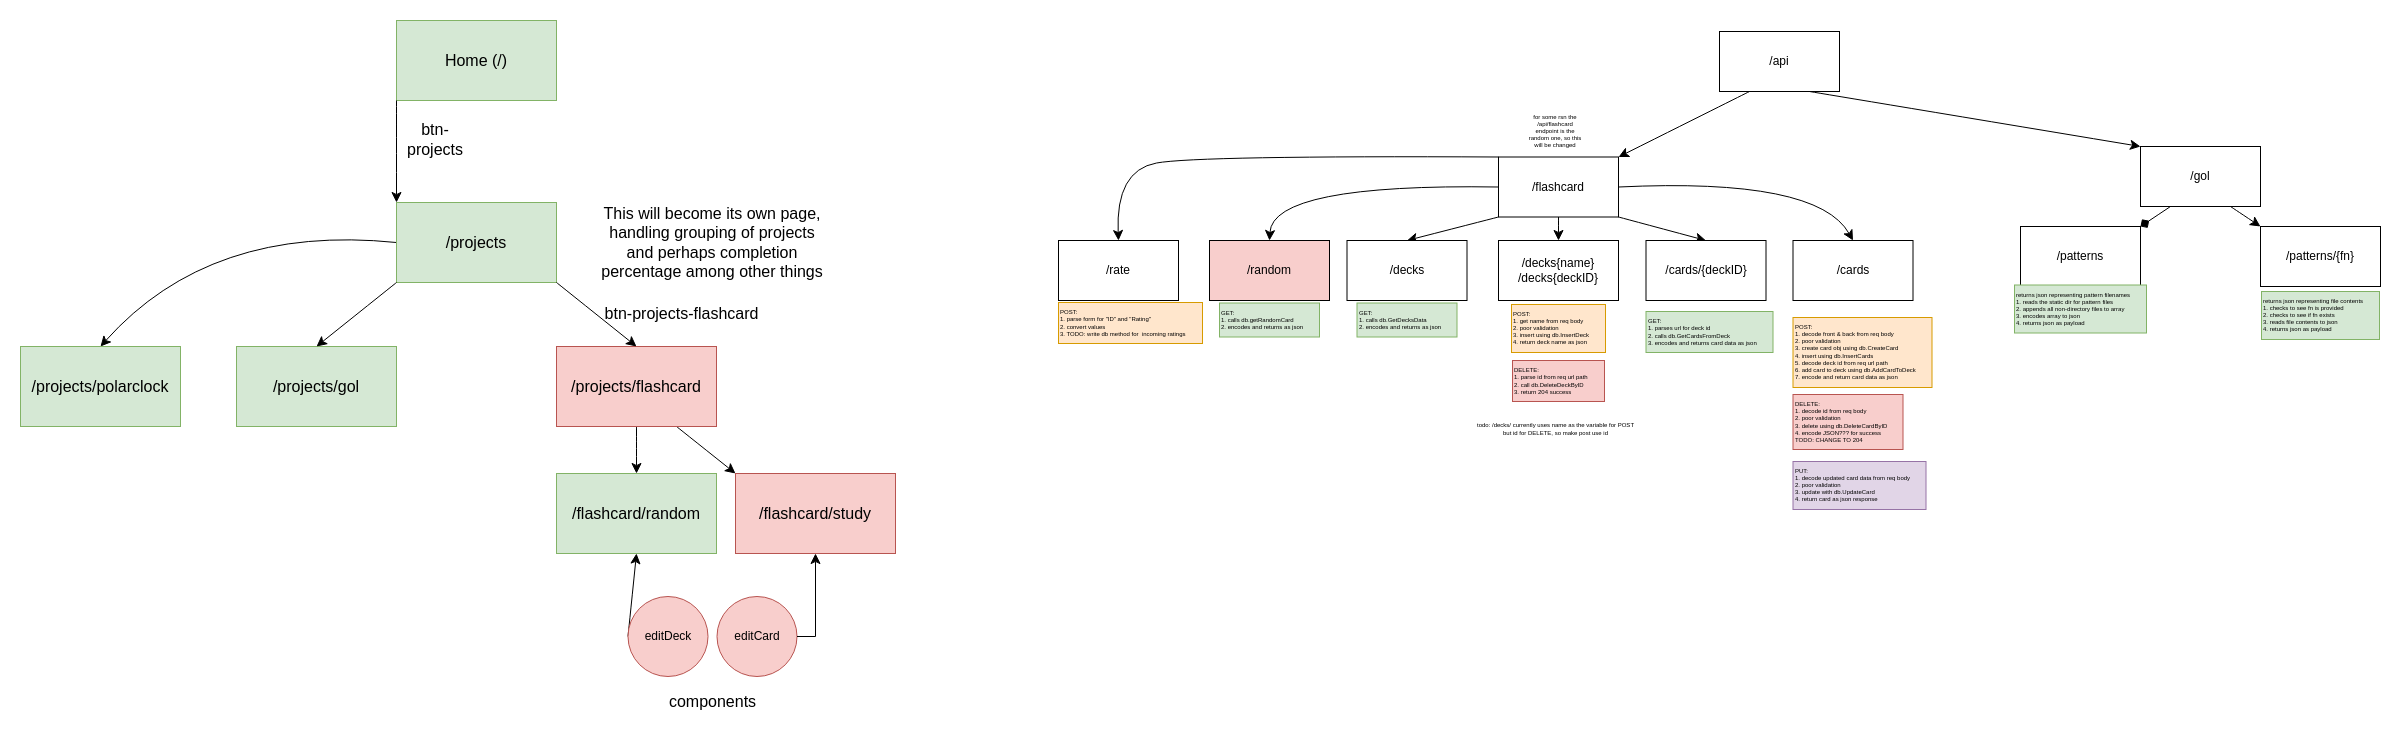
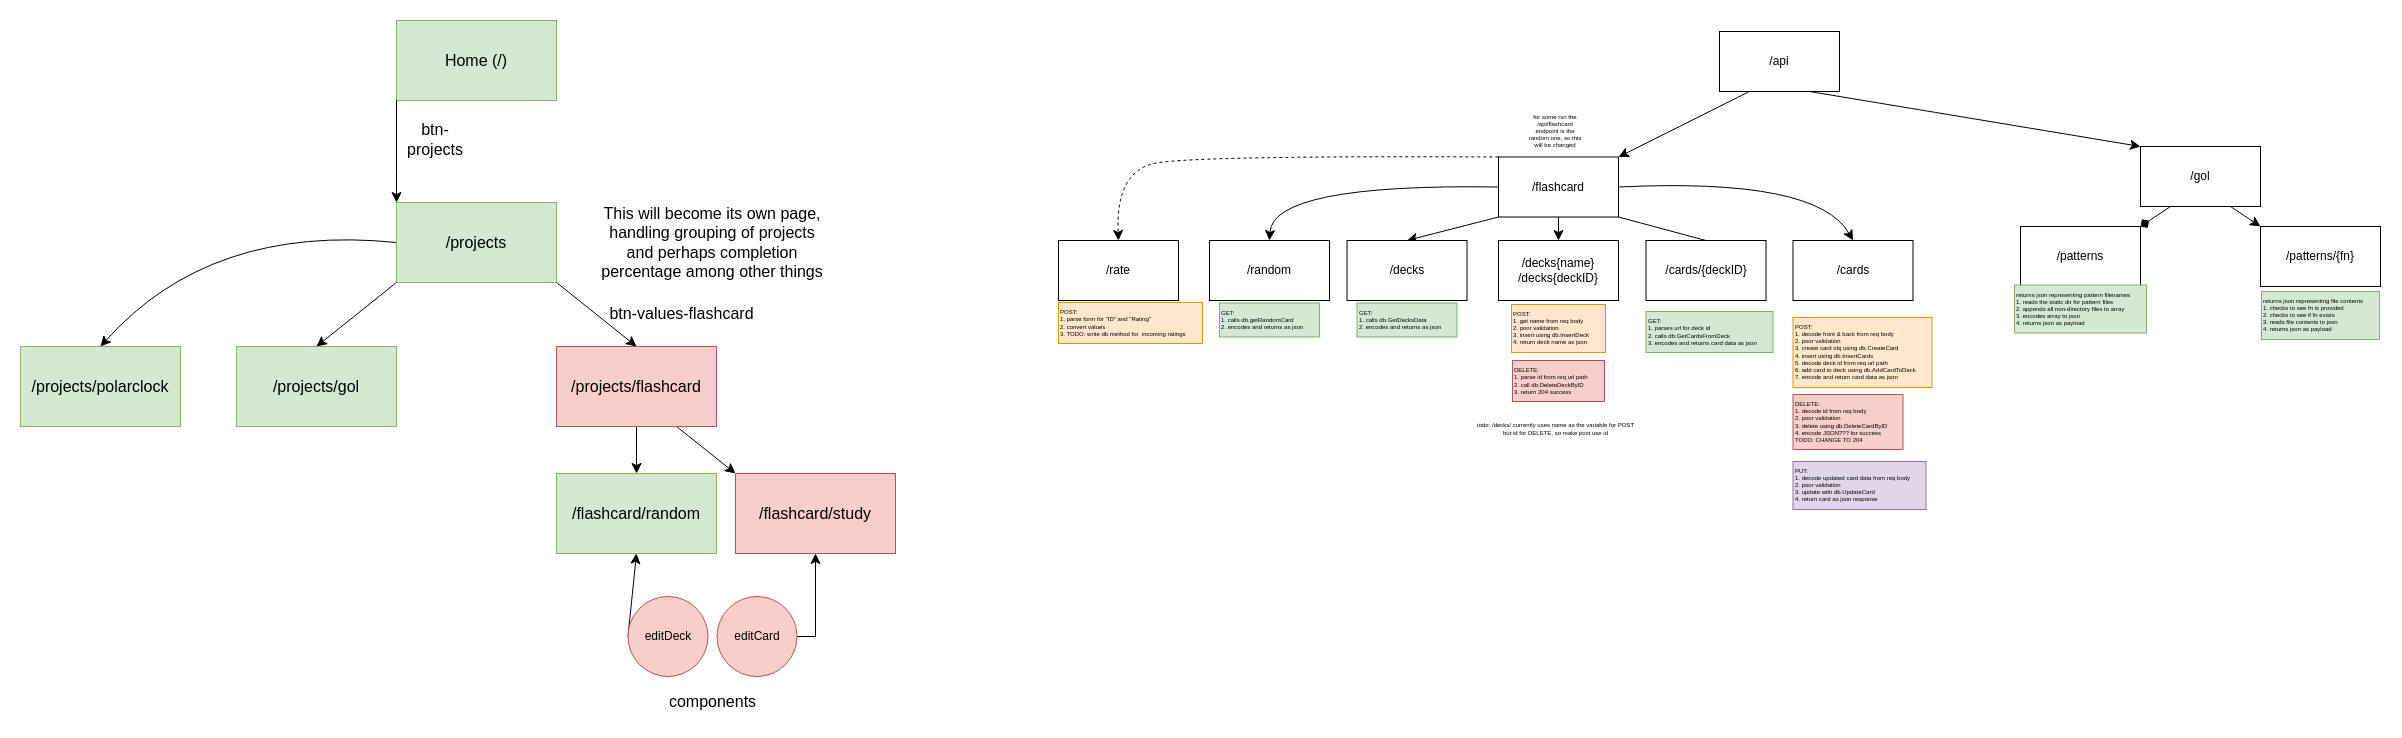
(1288, 157) -> (1288, 157)
(1696, 238) -> (1700, 239)
(1270, 271) -> (1270, 271)
(682, 314) -> (682, 314)
